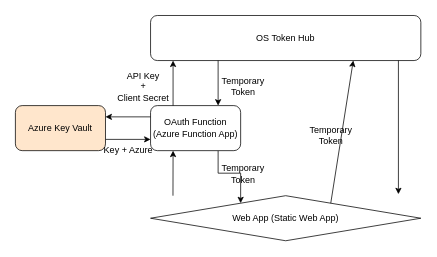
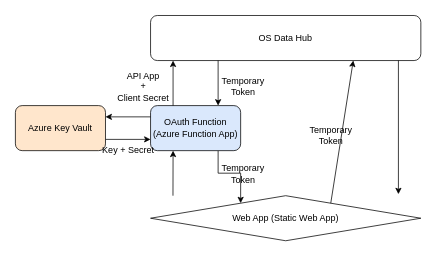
(285, 38) -> (285, 38)
(143, 87) -> (143, 87)
(195, 128) -> (195, 128)
(128, 150) -> (128, 150)
